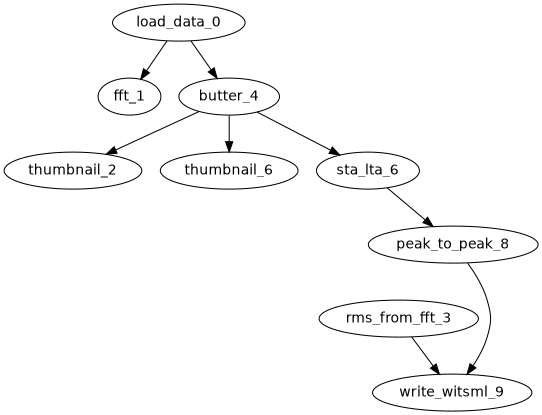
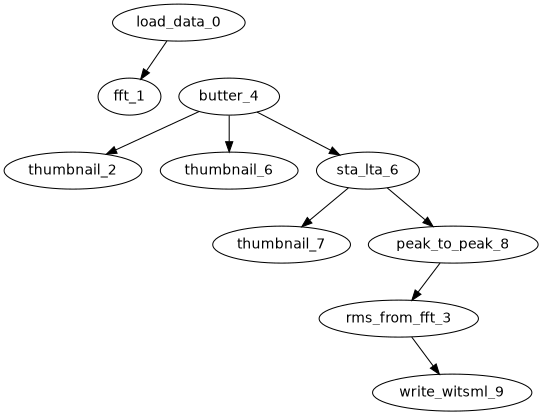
(201, 55) -> none
none -> (282, 245)
(490, 314) -> (429, 277)
